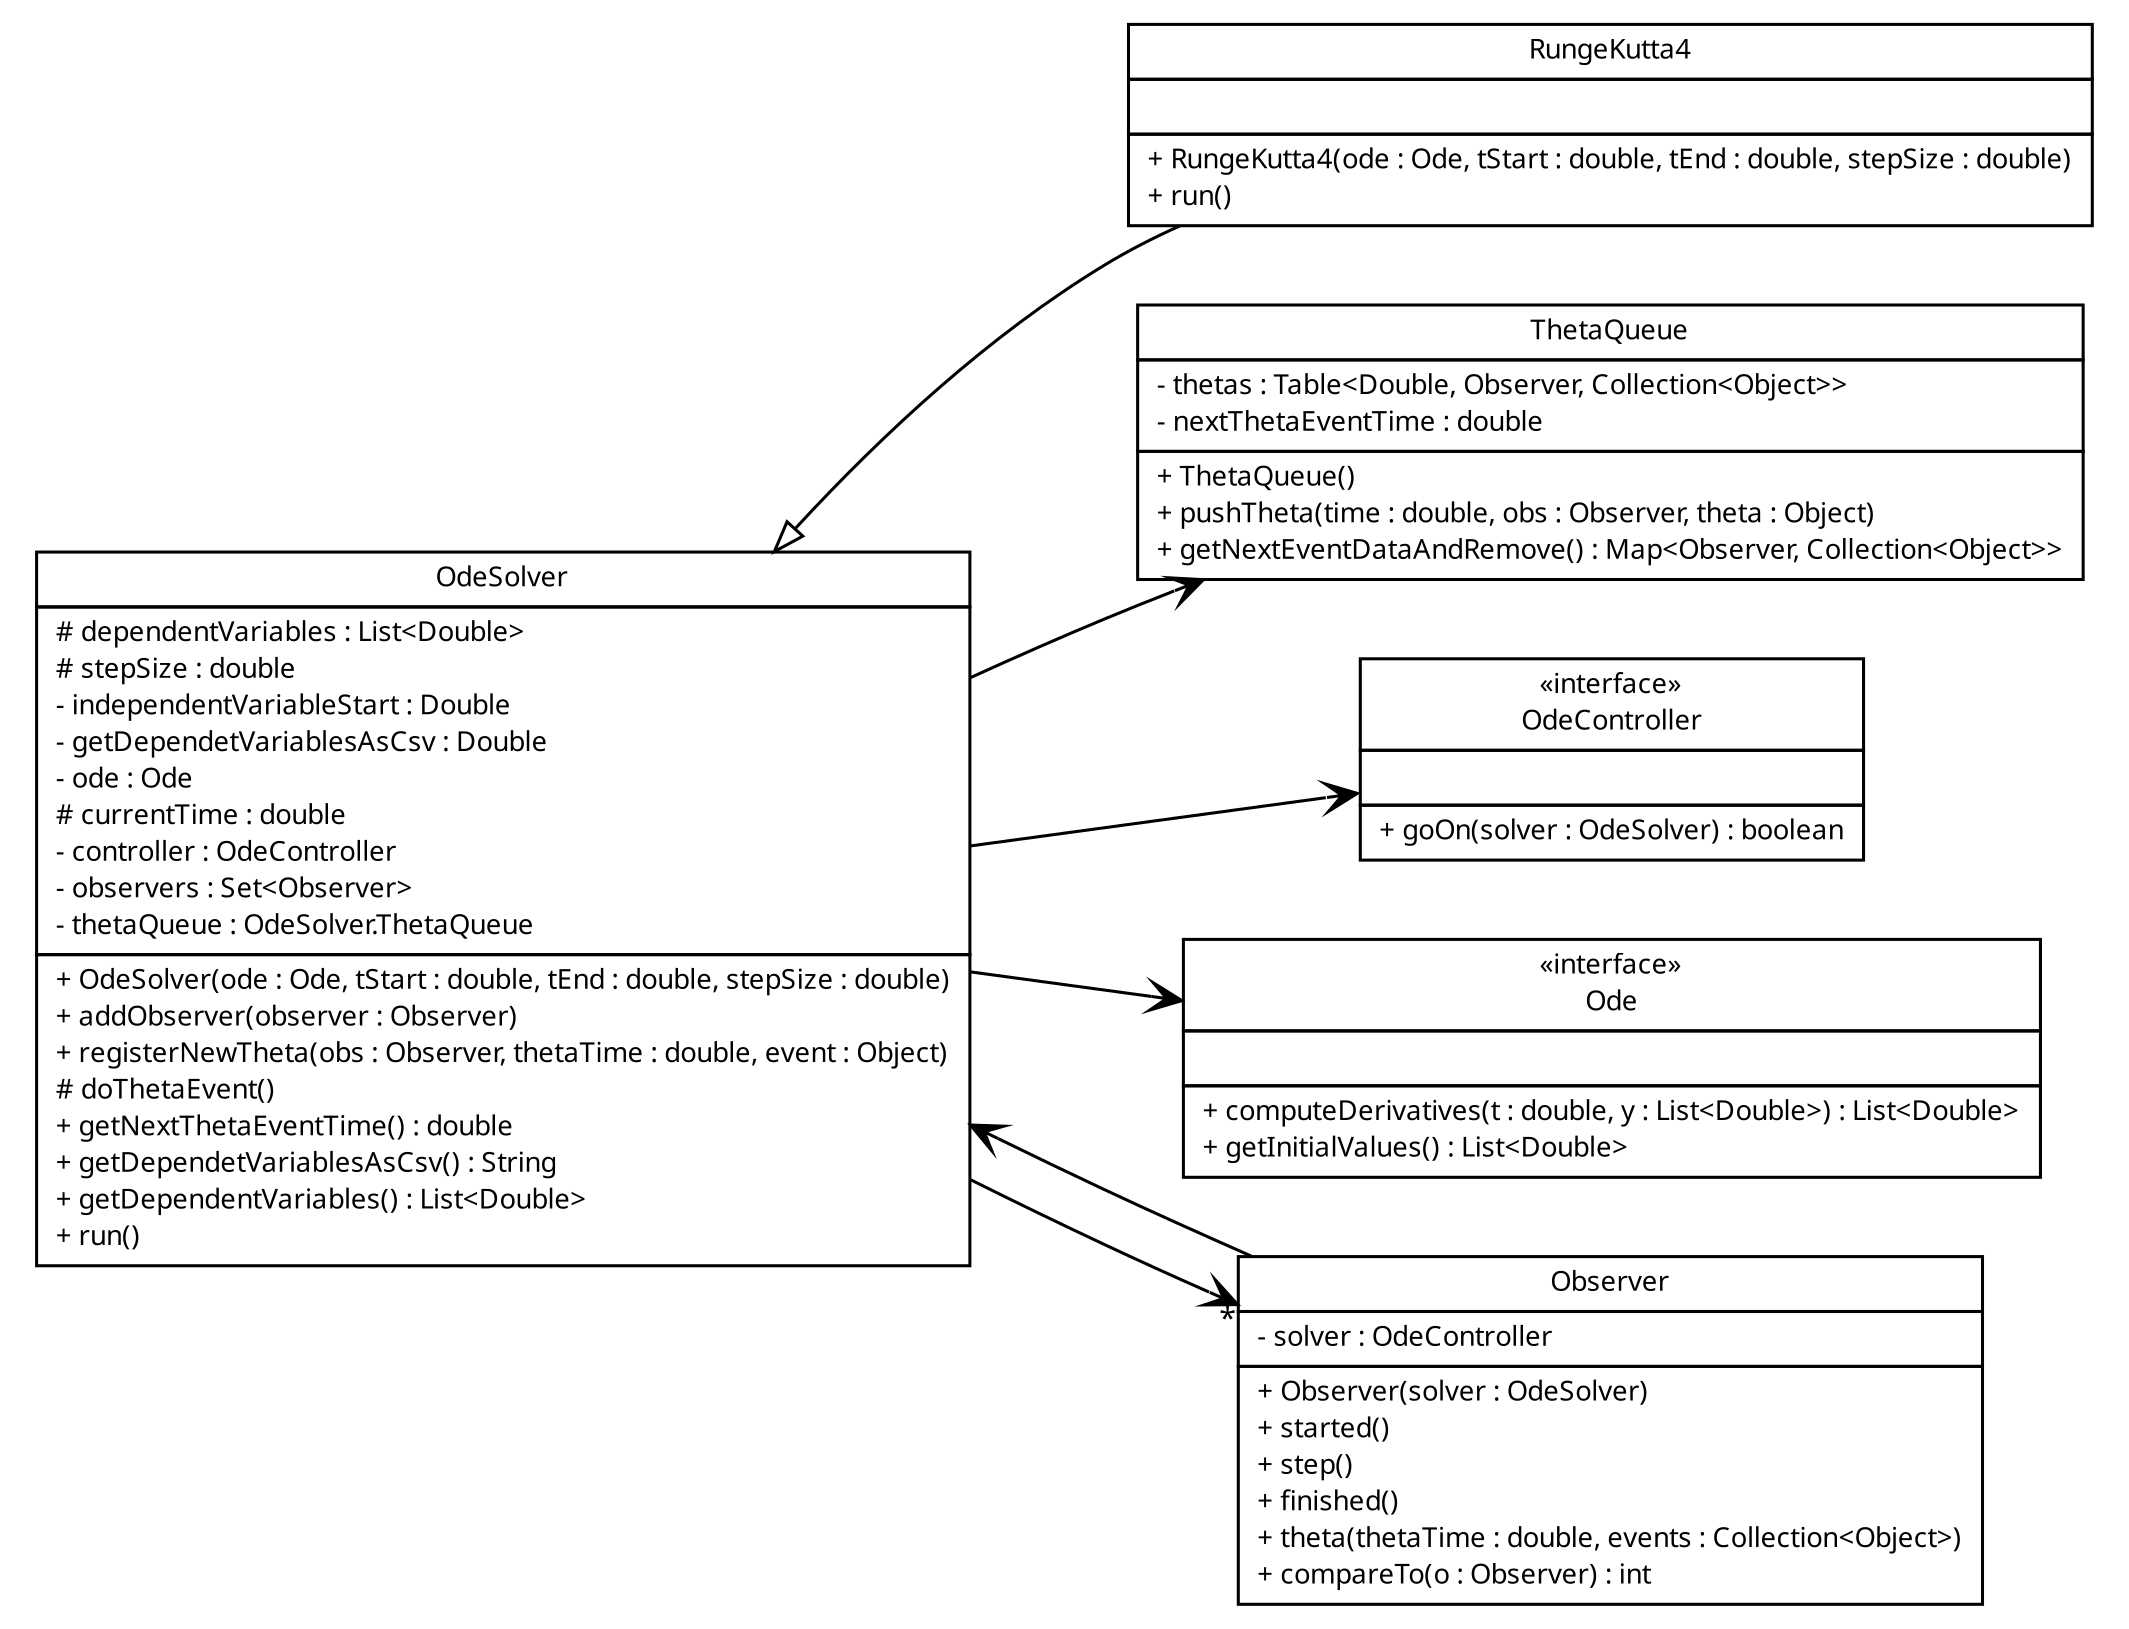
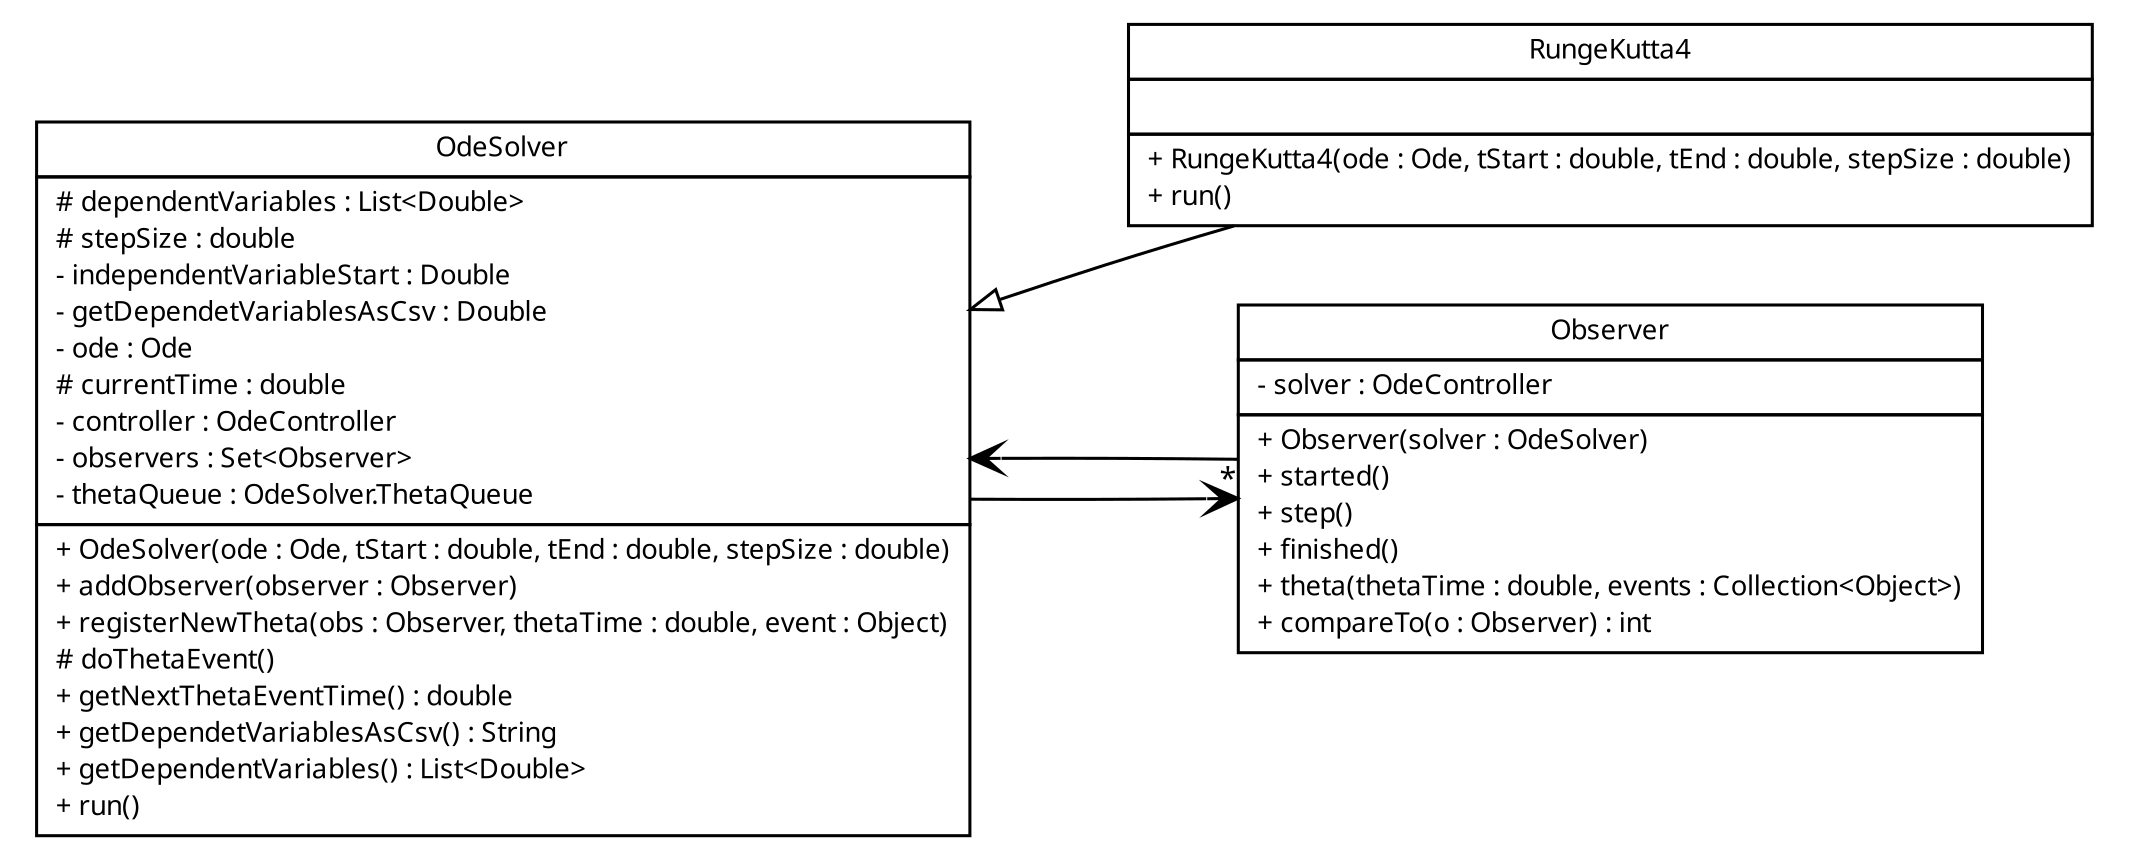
(1610, 442) -> none
(1610, 759) -> none
(1610, 1058) -> none
